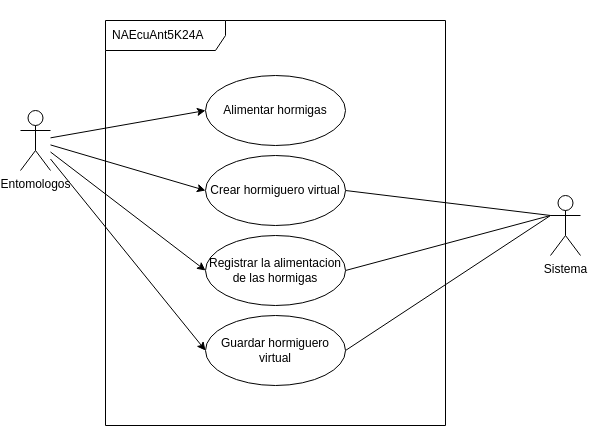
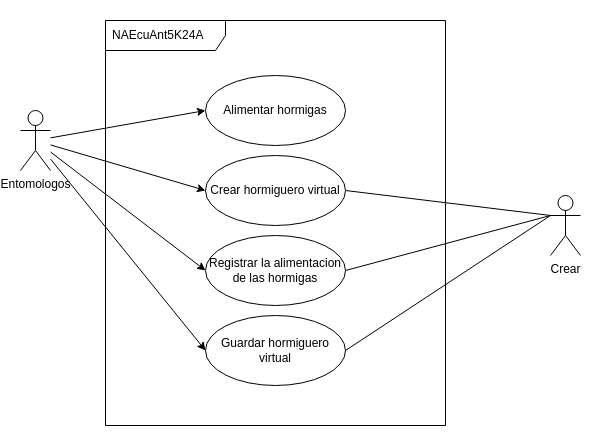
(566, 270) -> (566, 270)
